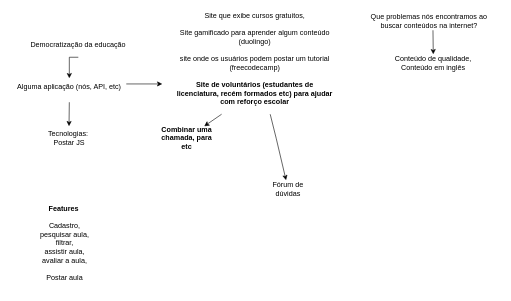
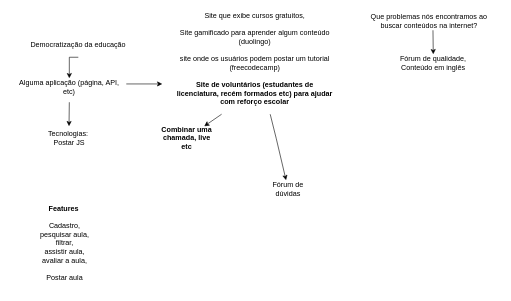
(434, 63) -> (434, 63)
(69, 87) -> (69, 87)
(187, 138) -> (187, 138)
